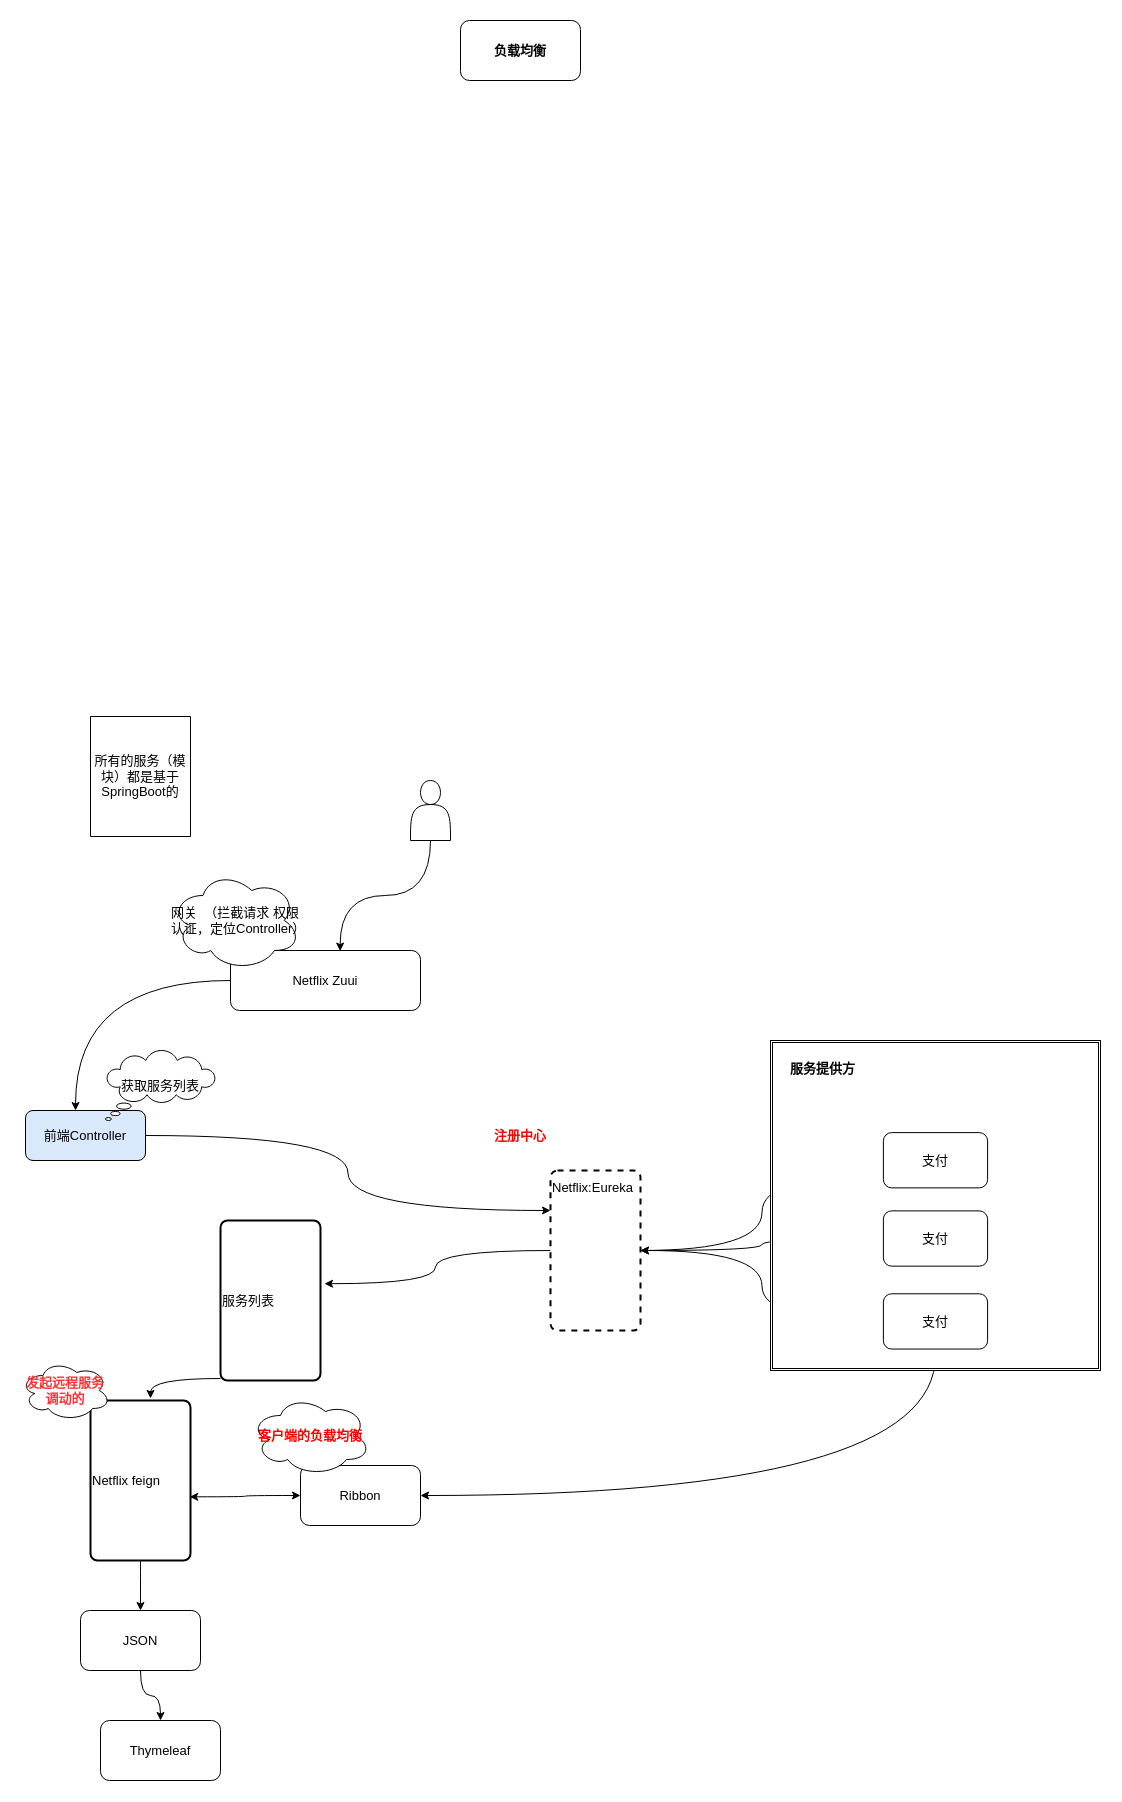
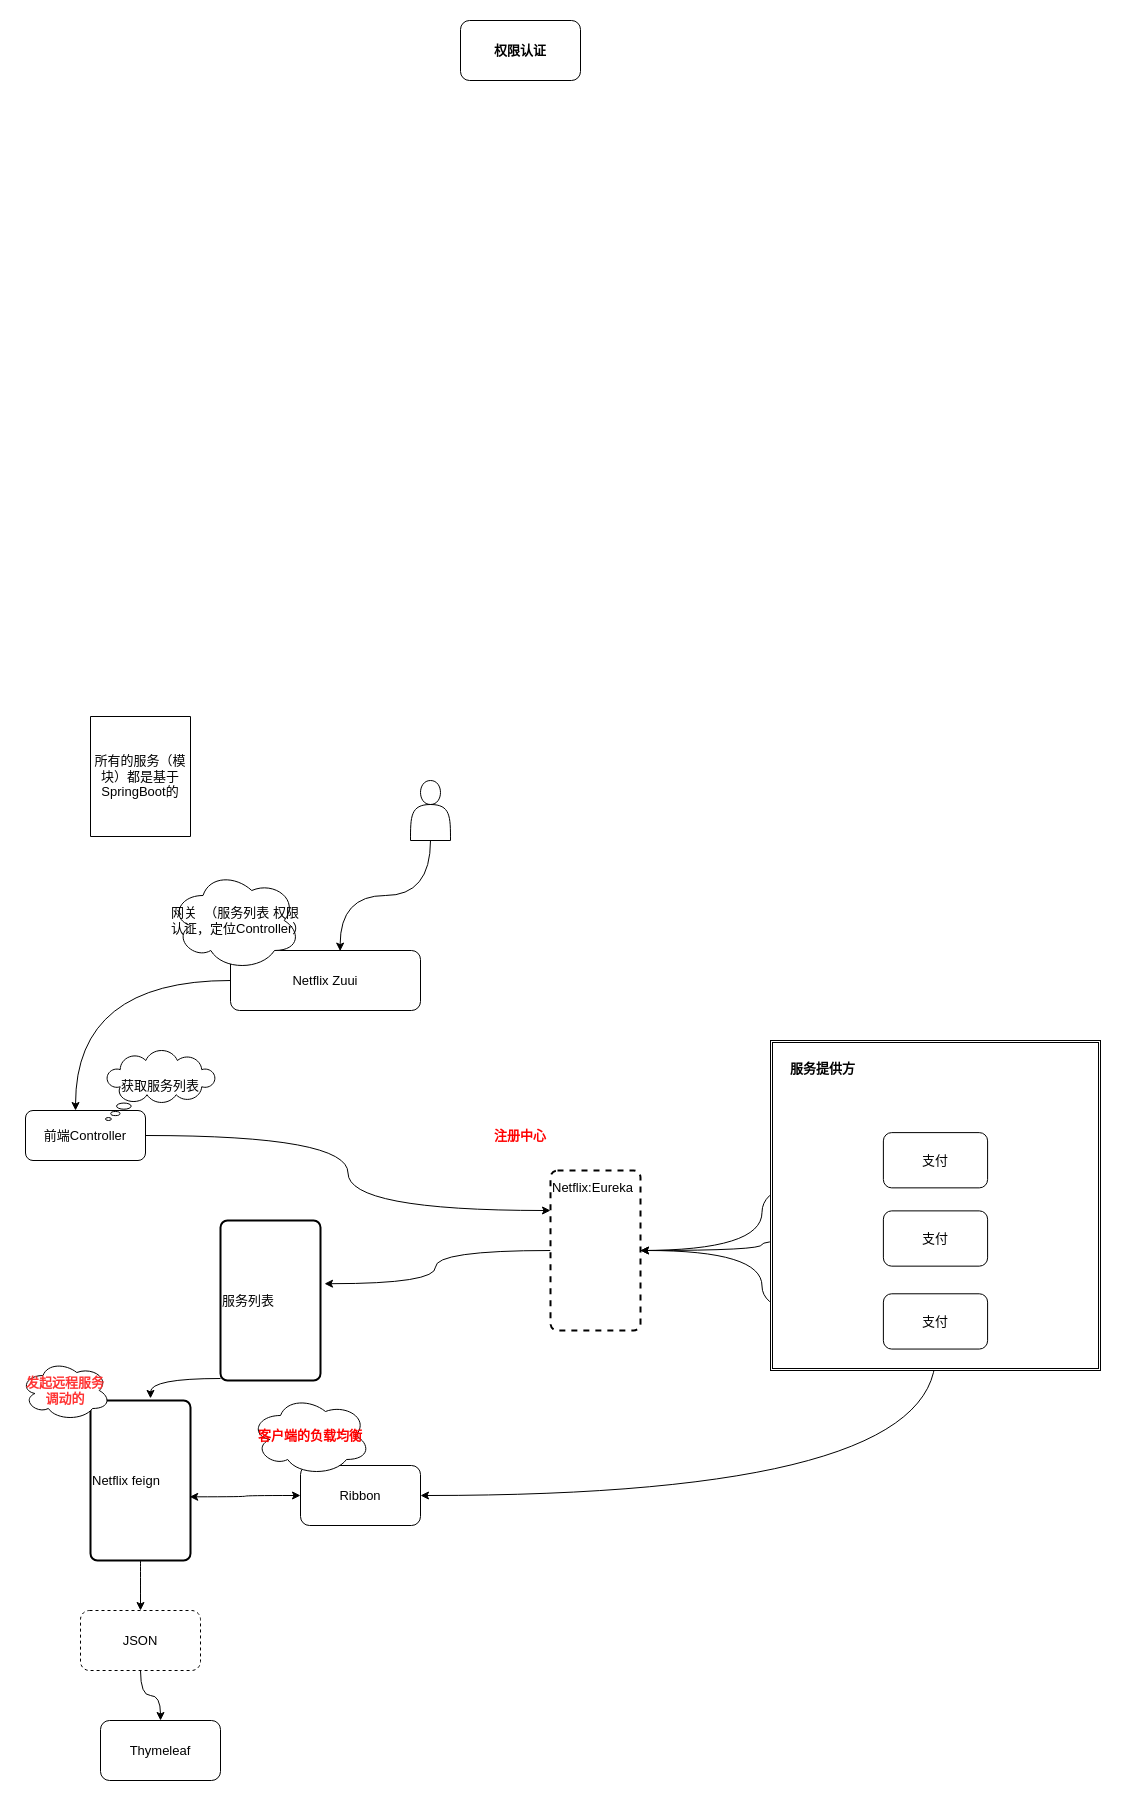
(521, 51) -> (521, 51)
(236, 921) -> (236, 921)
(86, 1136) -> (86, 1136)
(141, 1641) -> (141, 1641)
